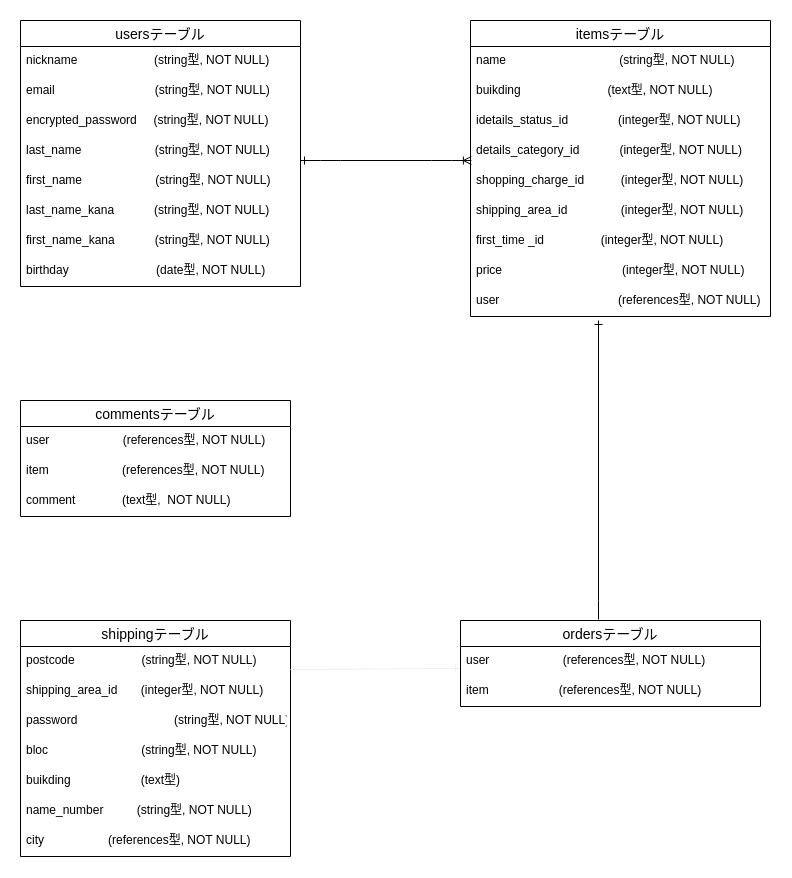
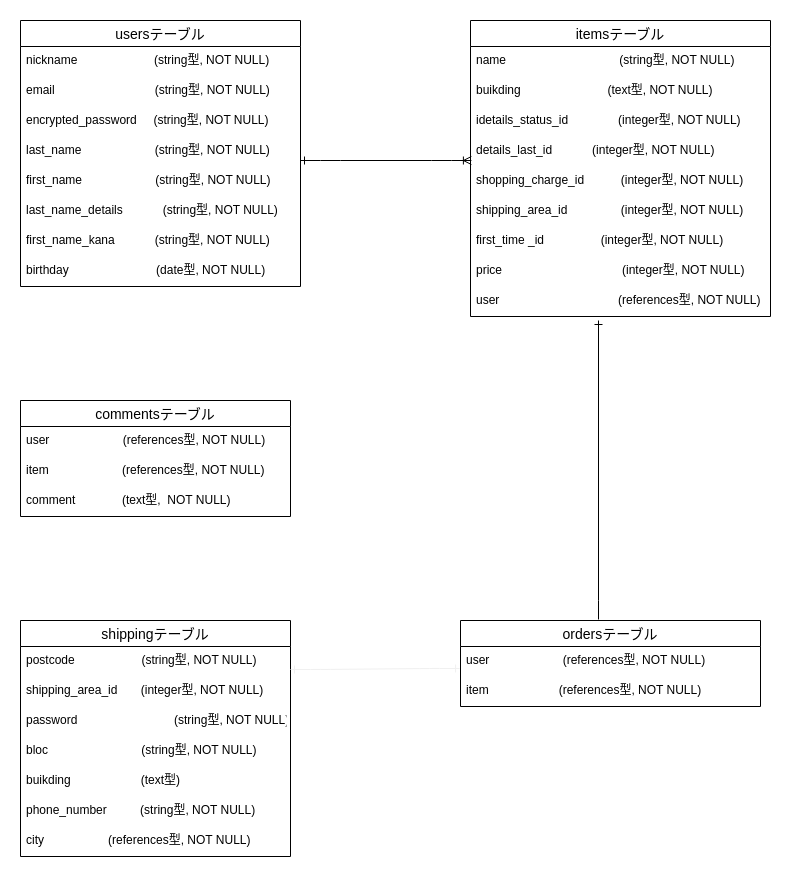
(630, 150) -> (615, 150)
(163, 210) -> (170, 210)
(149, 810) -> (152, 810)
